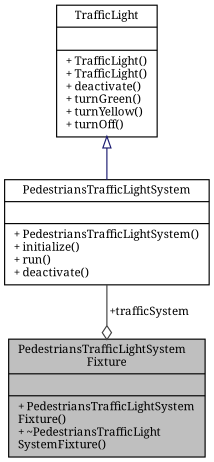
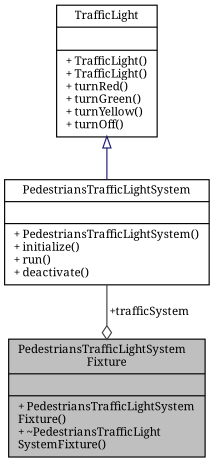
(104, 87) -> (98, 87)
